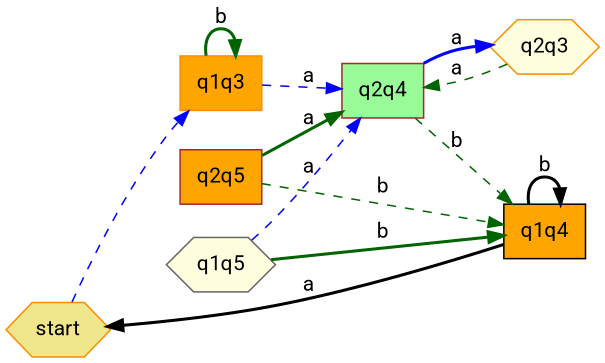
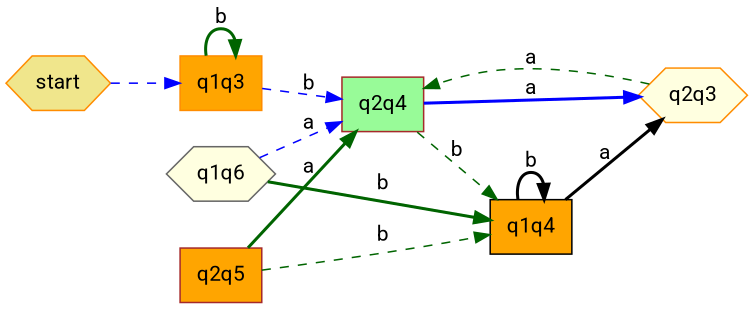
(309, 76) -> (309, 84)
(221, 265) -> (221, 174)
(316, 297) -> (608, 165)
